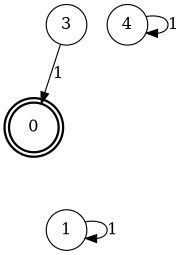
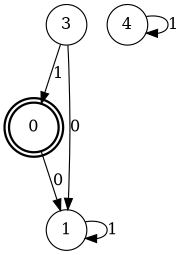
none -> (70, 122)
none -> (49, 175)
